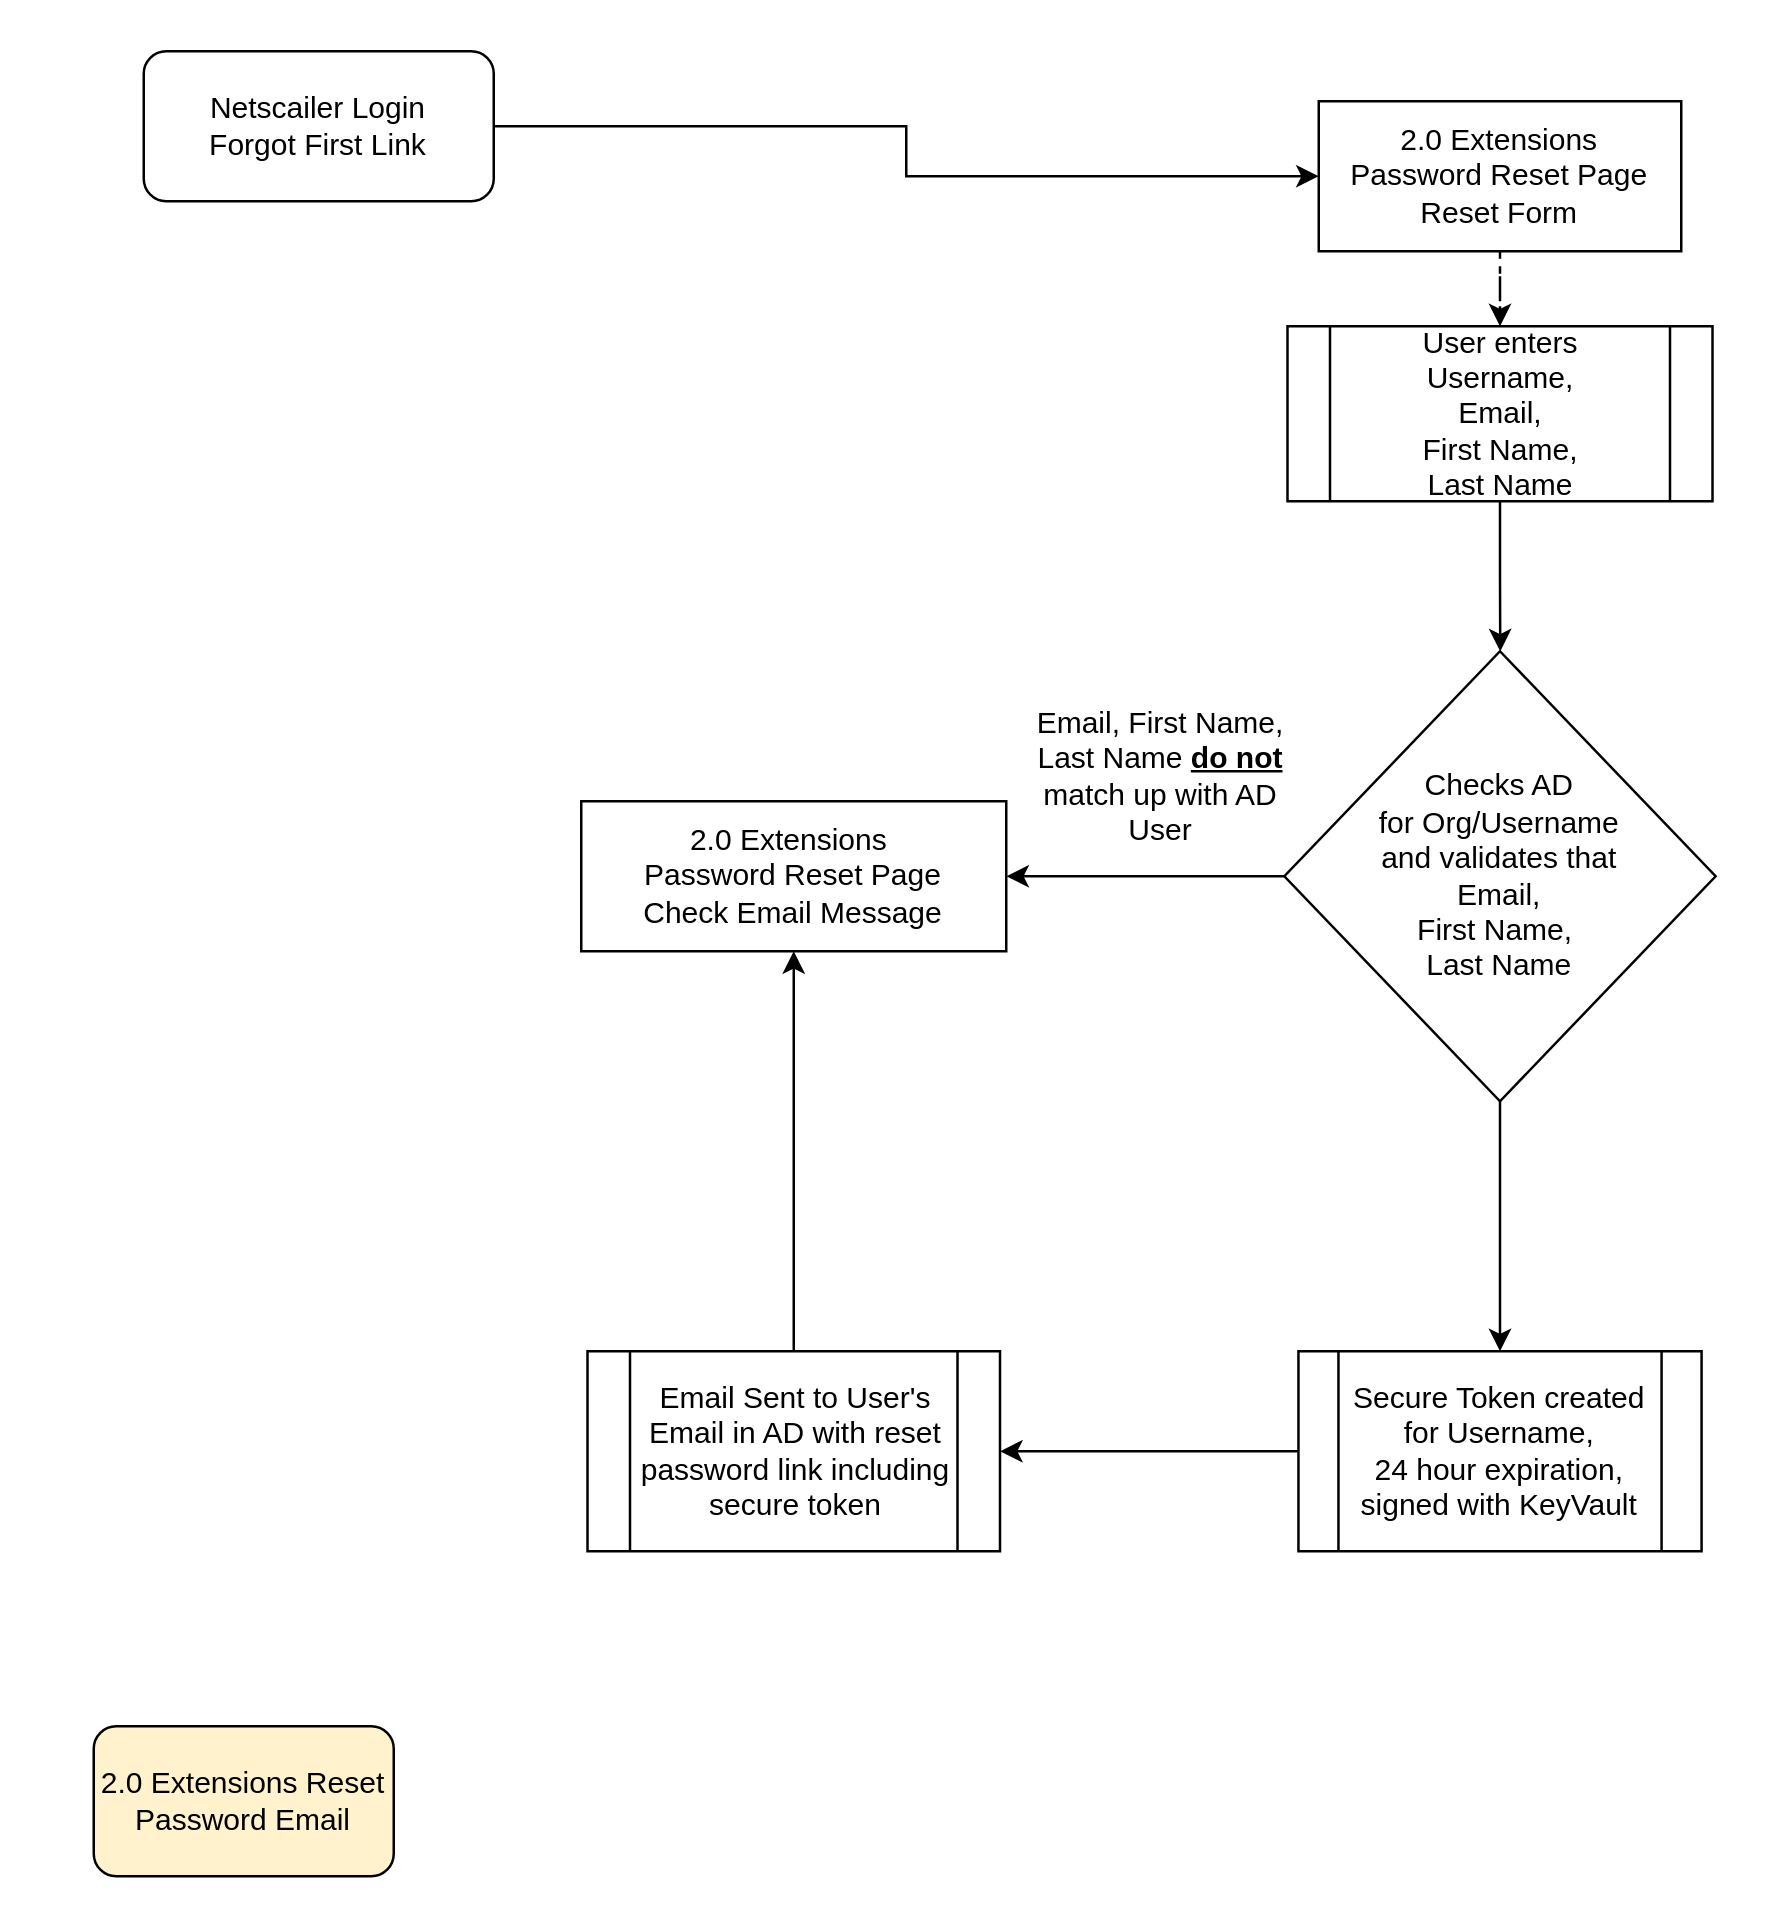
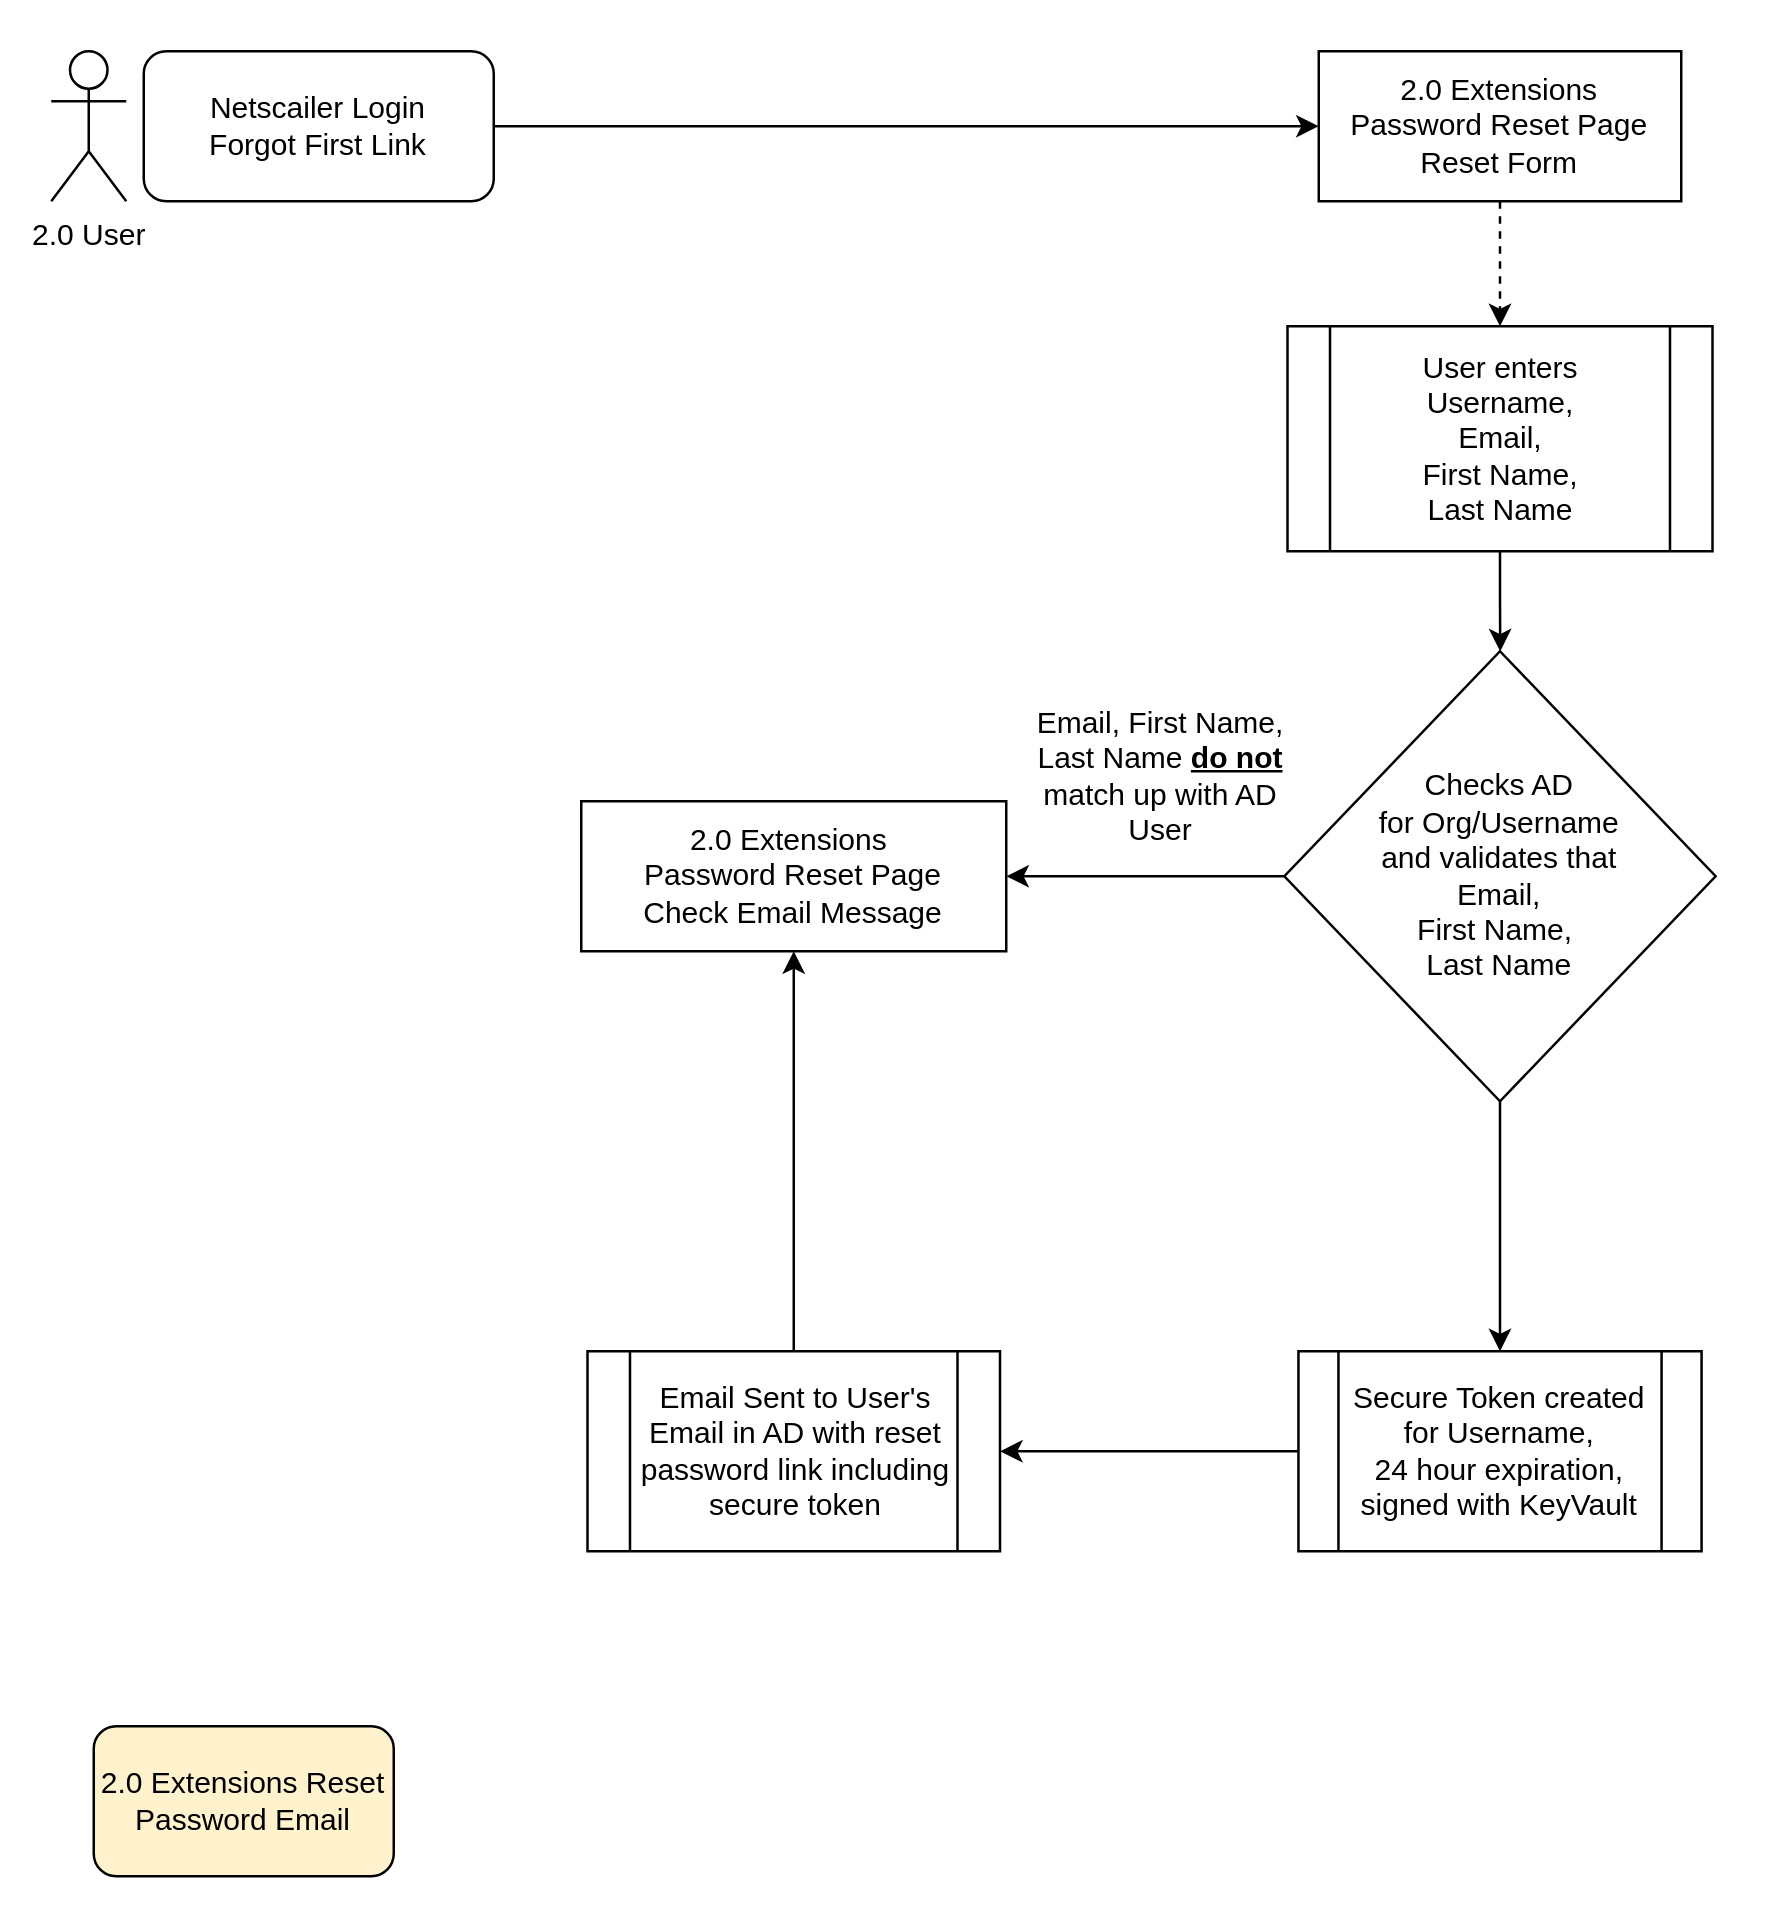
none -> (89, 126)
(1500, 176) -> (1500, 126)
(1500, 414) -> (1500, 439)
